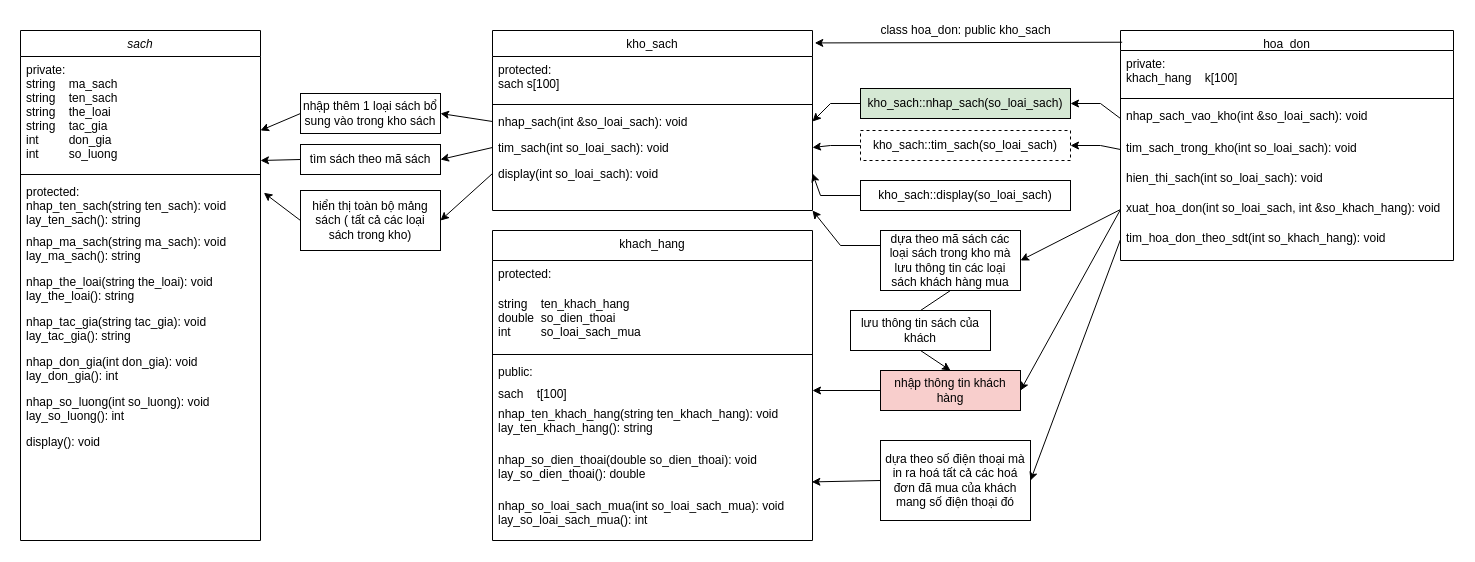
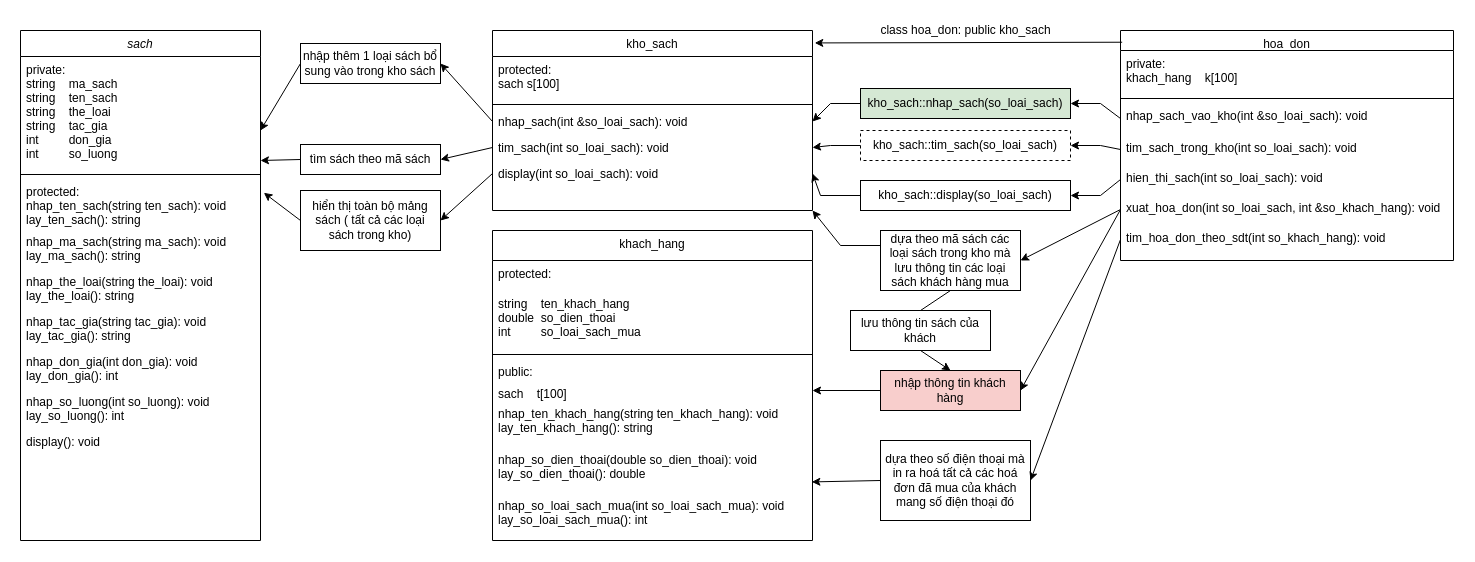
(371, 114) -> (371, 64)
none -> (1101, 196)
